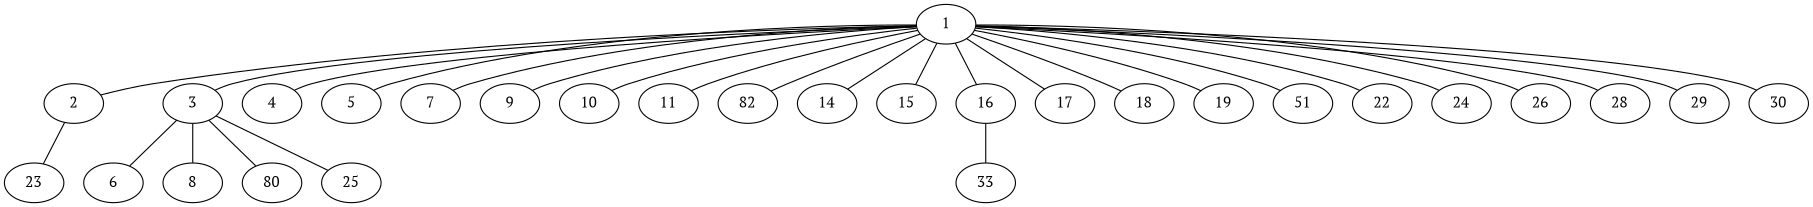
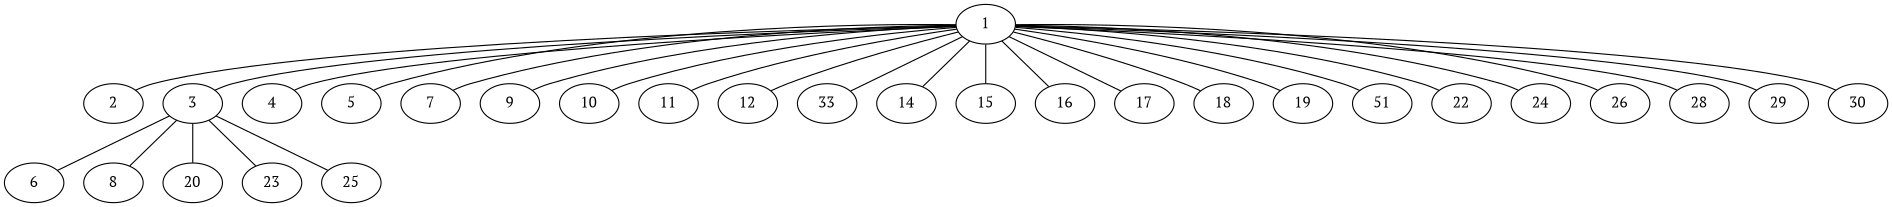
(748, 104) -> (748, 104)
(54, 143) -> (232, 143)
(986, 143) -> (906, 64)
(272, 183) -> (193, 183)
